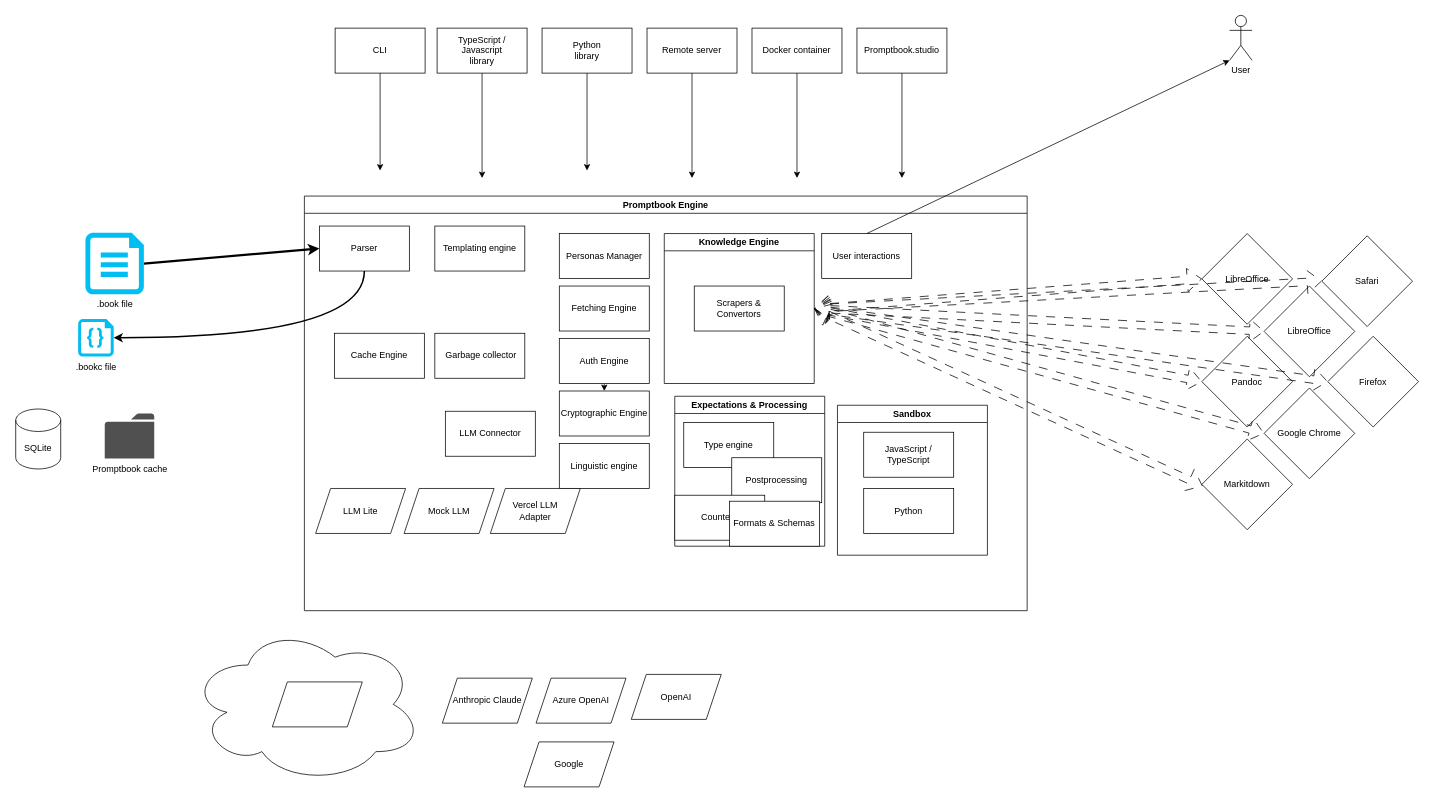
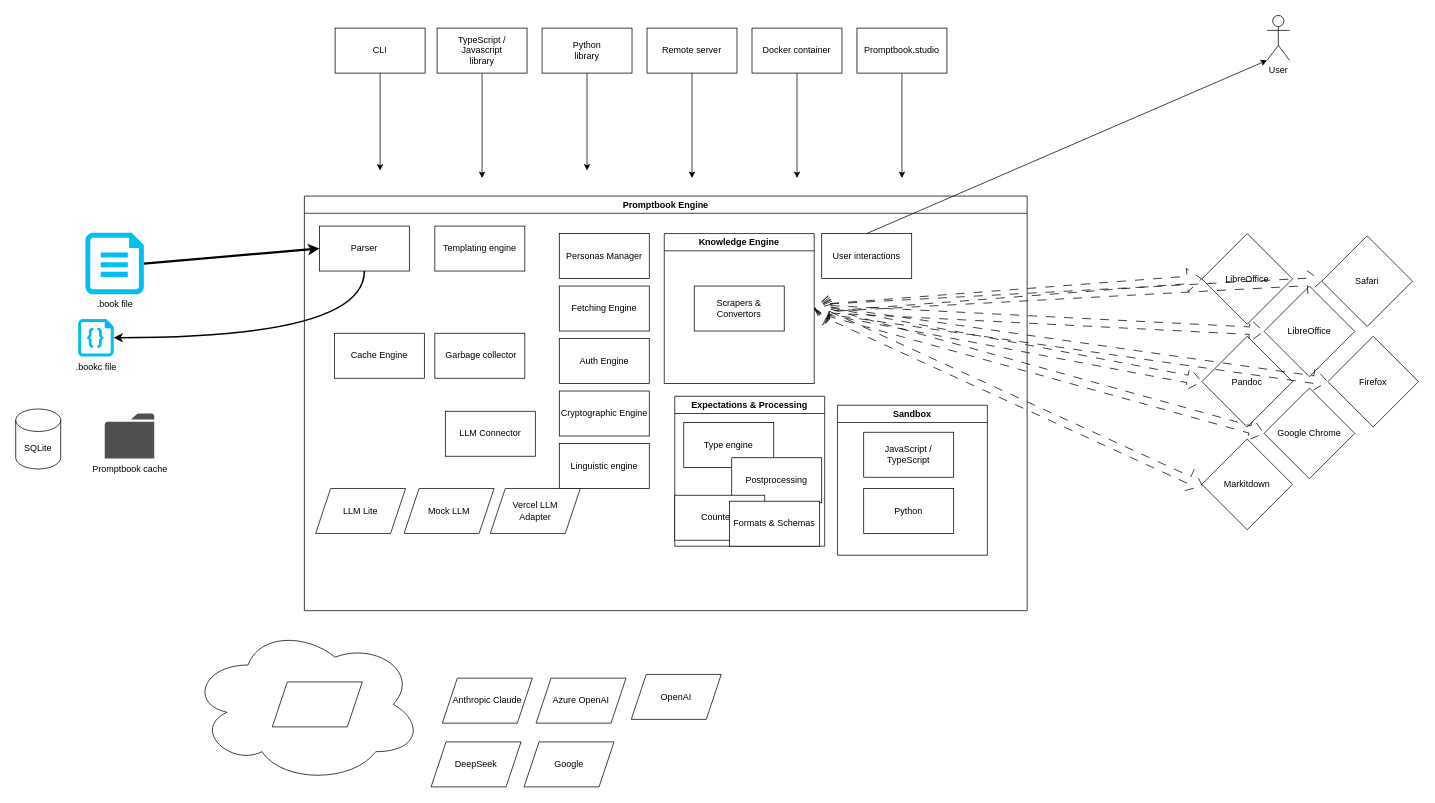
(1241, 38) -> (1278, 38)
(604, 385) -> none
none -> (476, 765)
